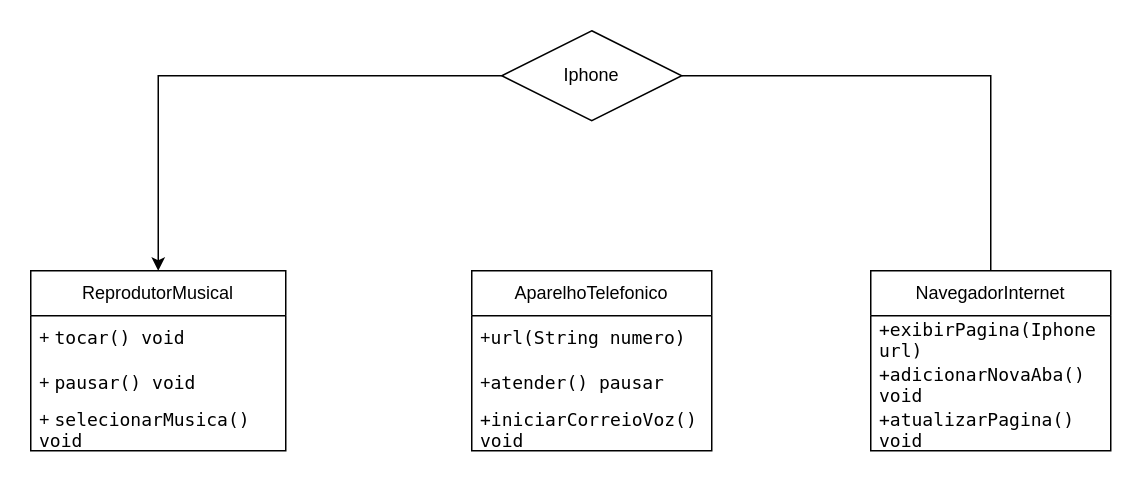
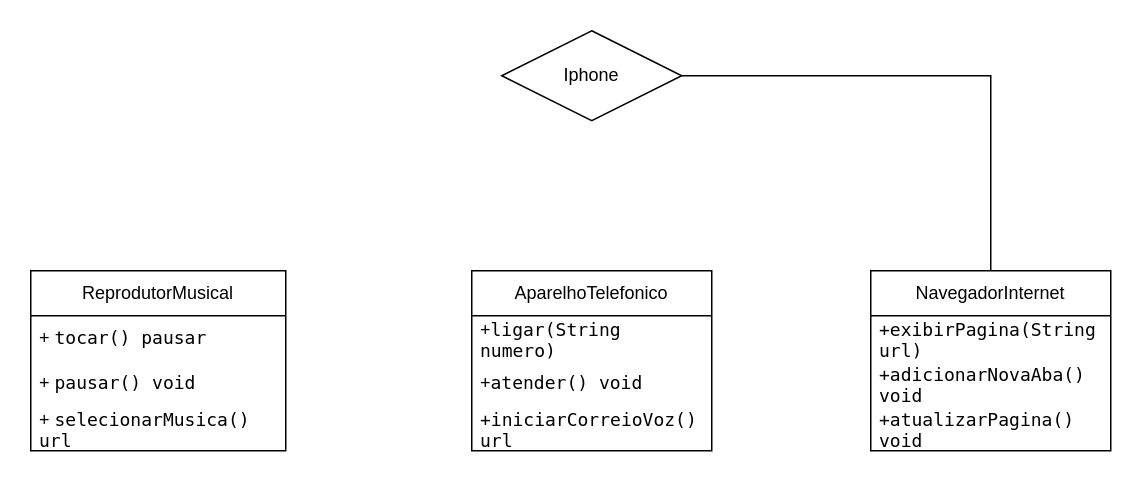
(237, 76) -> none
(103, 338) -> (116, 338)
(569, 338) -> (577, 338)
(992, 338) -> (992, 338)
(564, 383) -> (552, 383)
(152, 428) -> (147, 428)
(593, 428) -> (588, 428)
